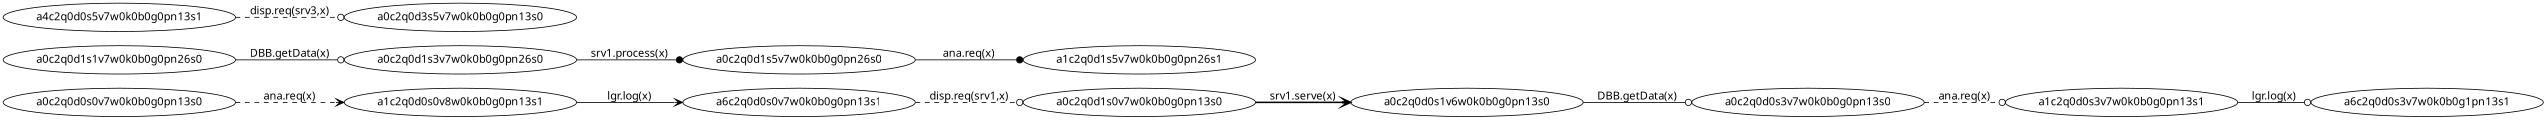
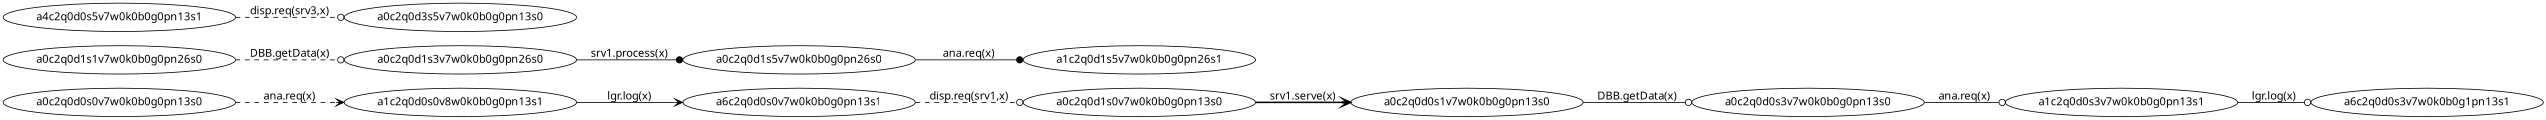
(287, 60) -> (287, 60)
(1467, 102) -> (1467, 102)
(1962, 102) -> (1962, 102)
